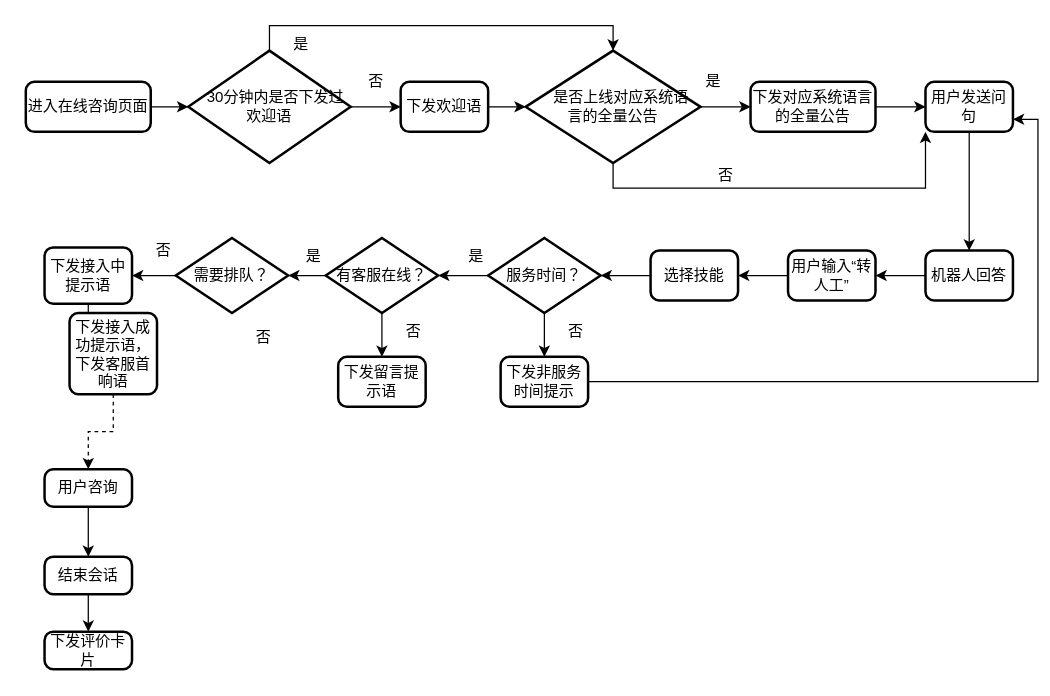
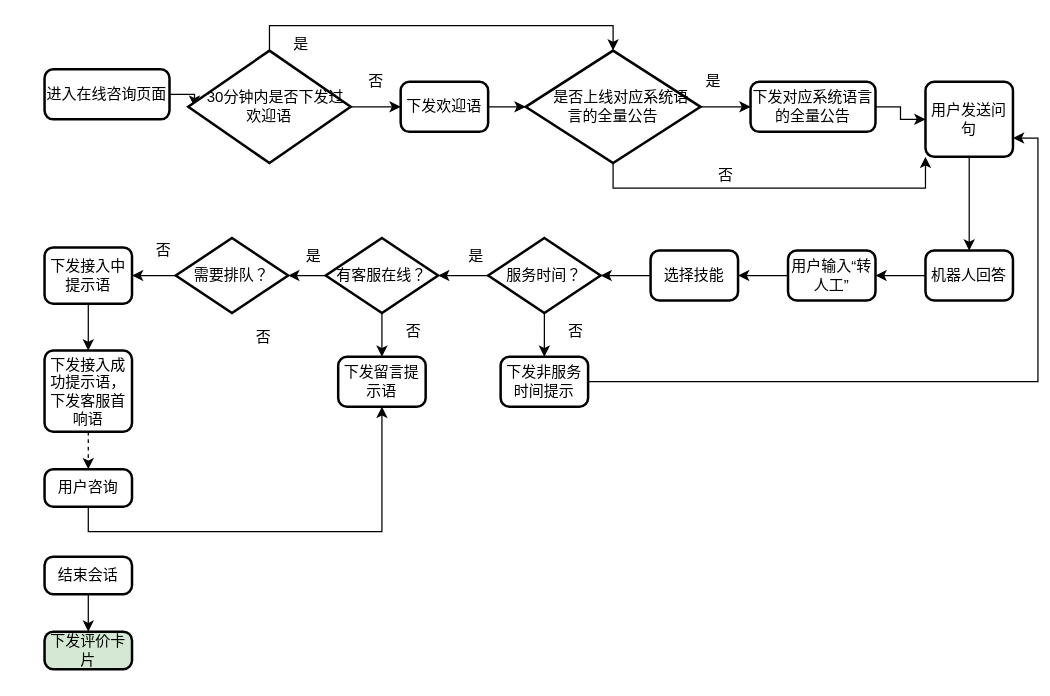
(88, 107) -> (107, 94)
(969, 107) -> (969, 119)
(113, 354) -> (88, 391)
(88, 539) -> (292, 532)
(88, 651) -> (88, 651)
